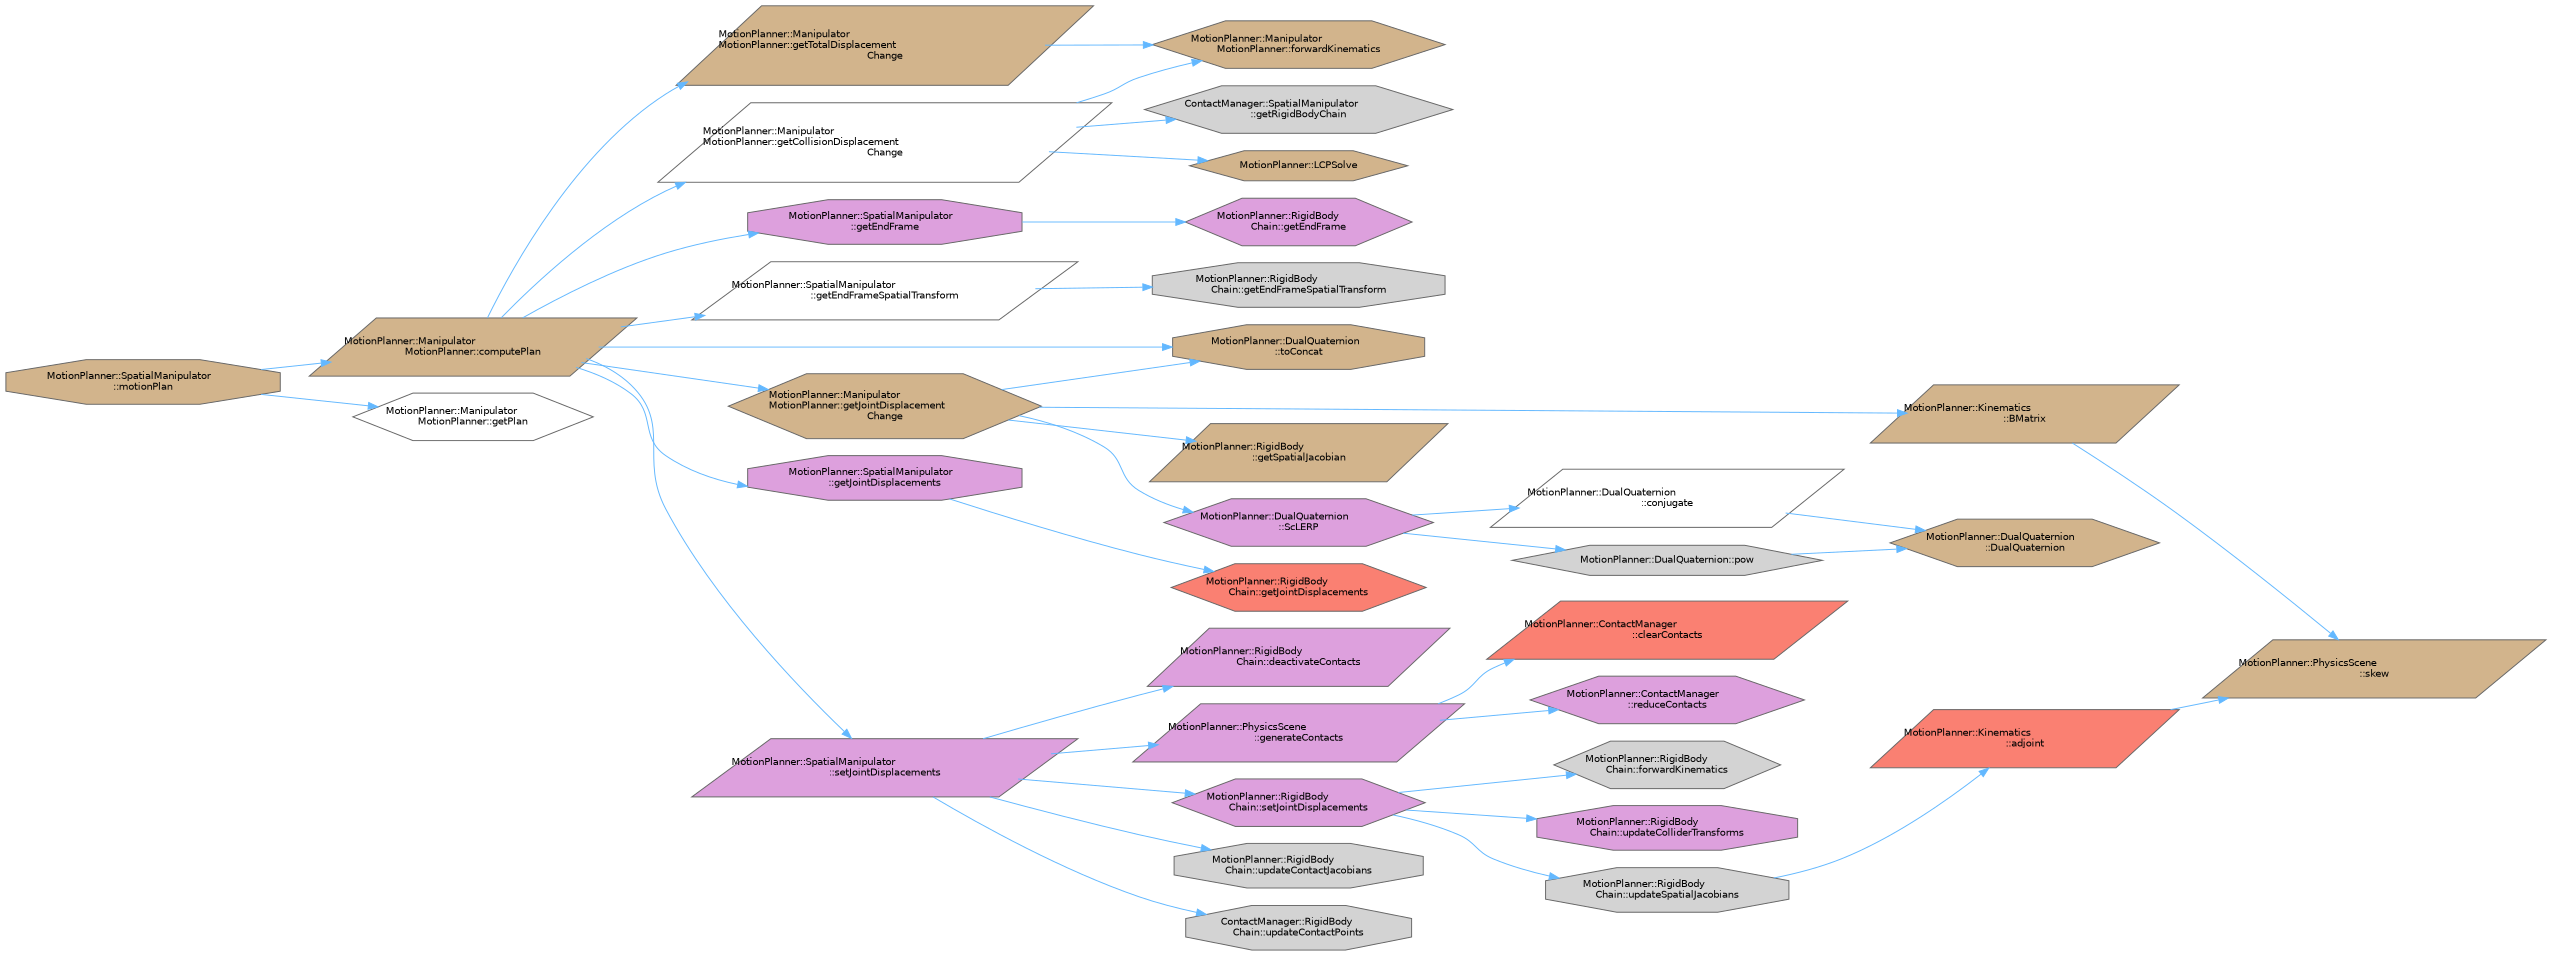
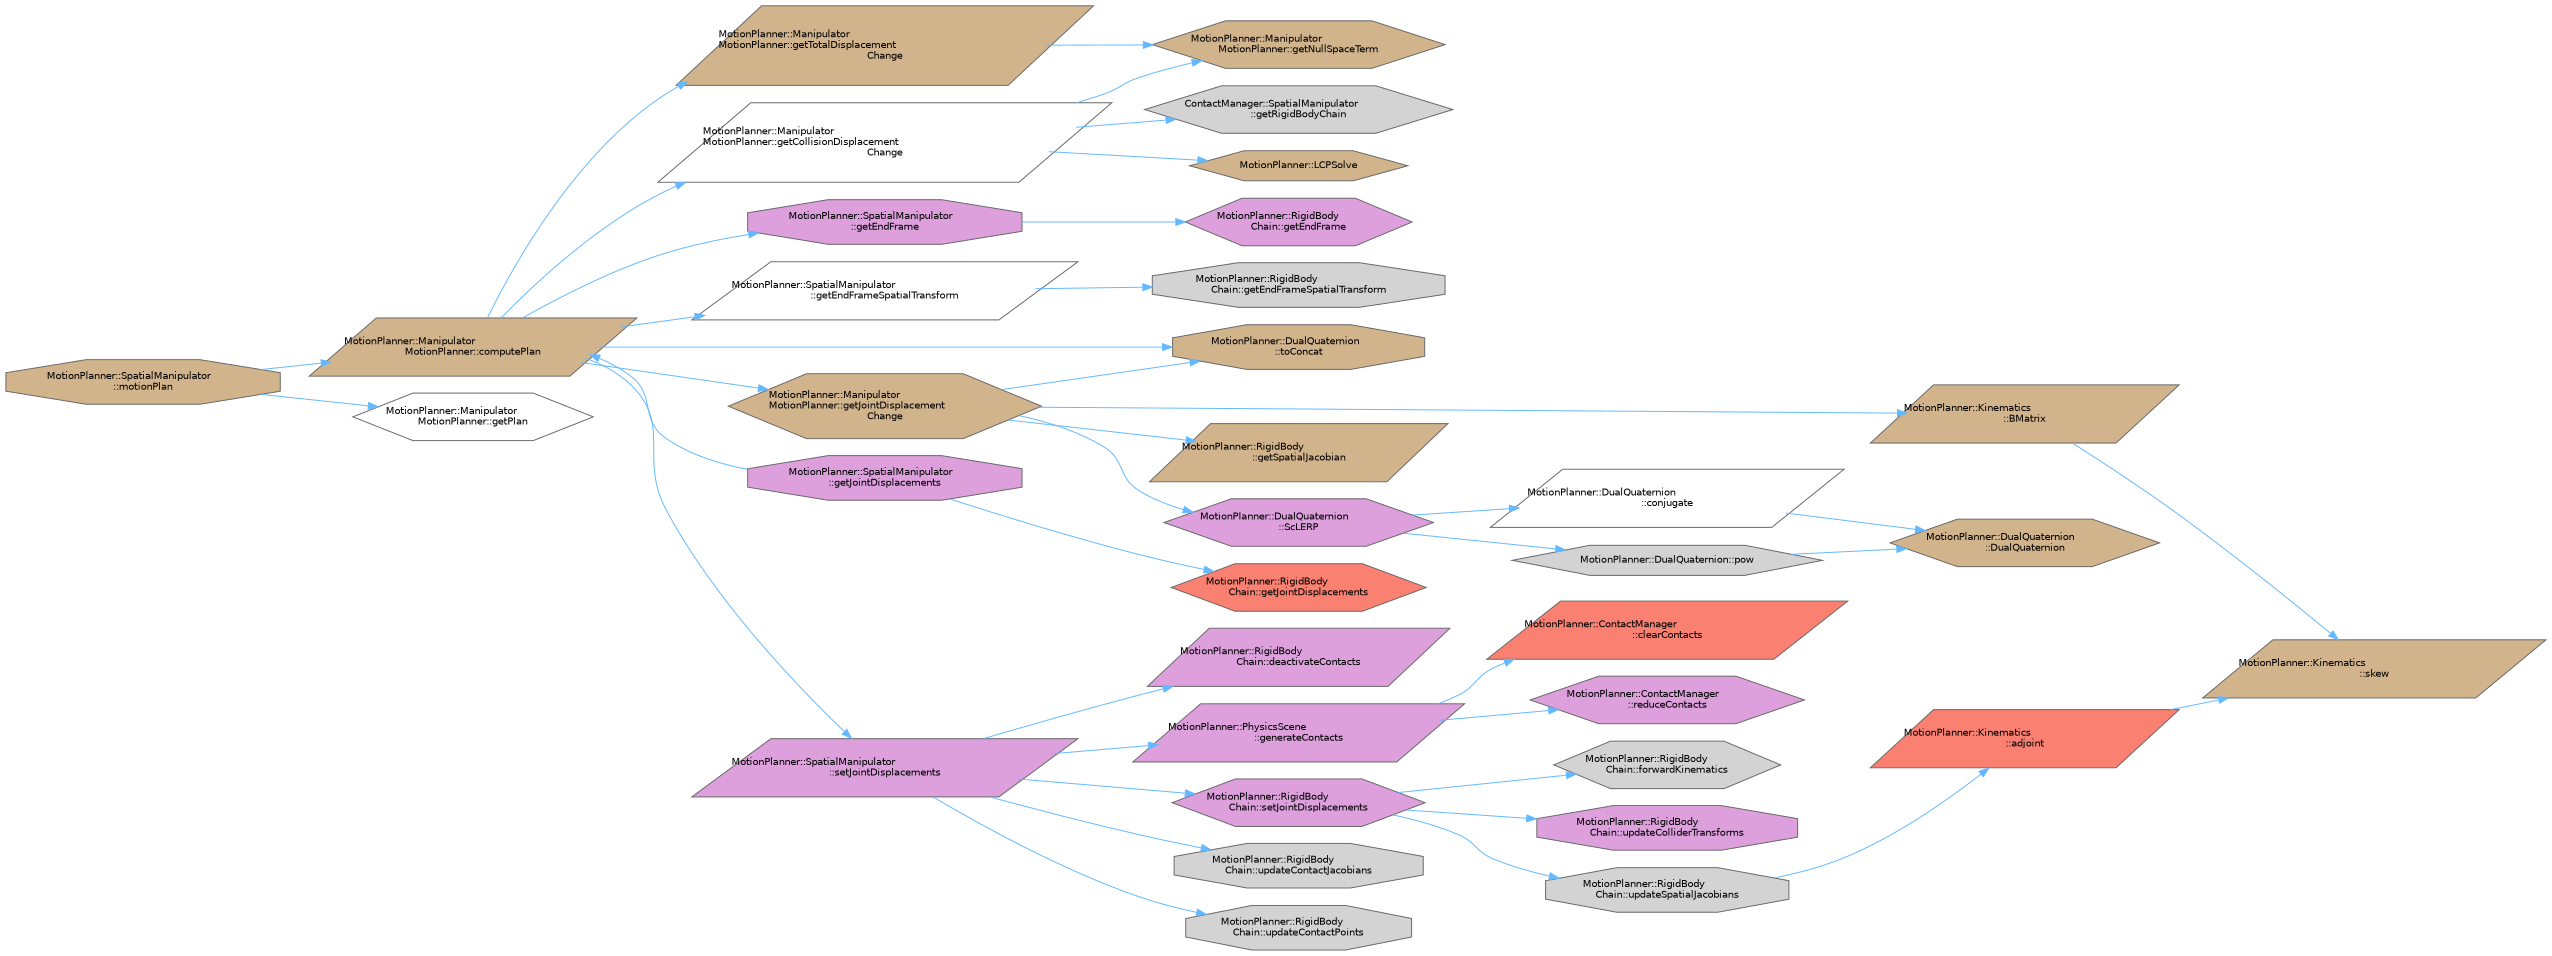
(1299, 45) -> (1299, 45)
(661, 451) -> (661, 434)
(2374, 669) -> (2374, 669)
(1299, 928) -> (1299, 928)
